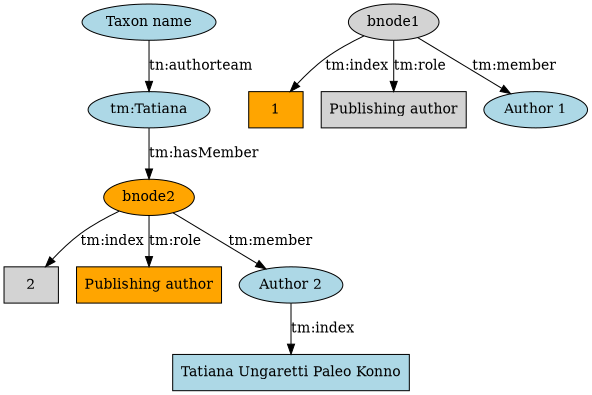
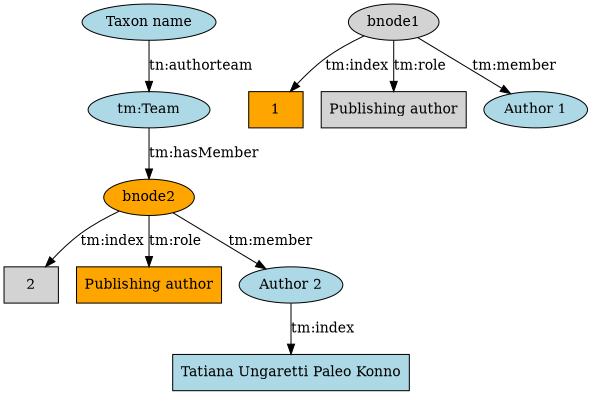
(149, 110) -> (149, 110)
